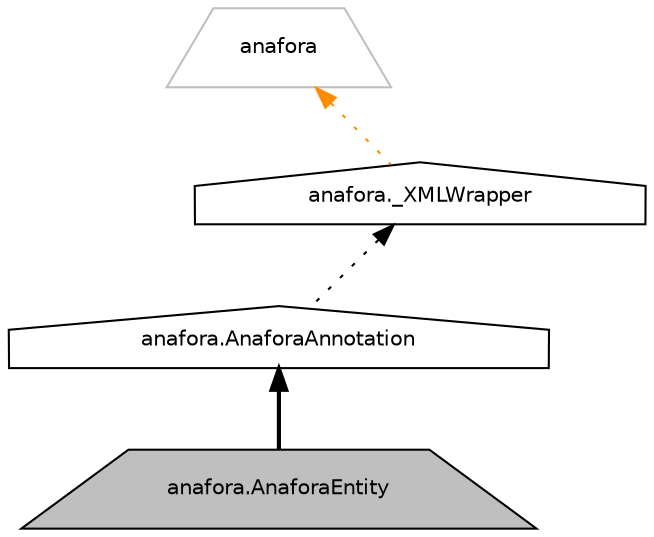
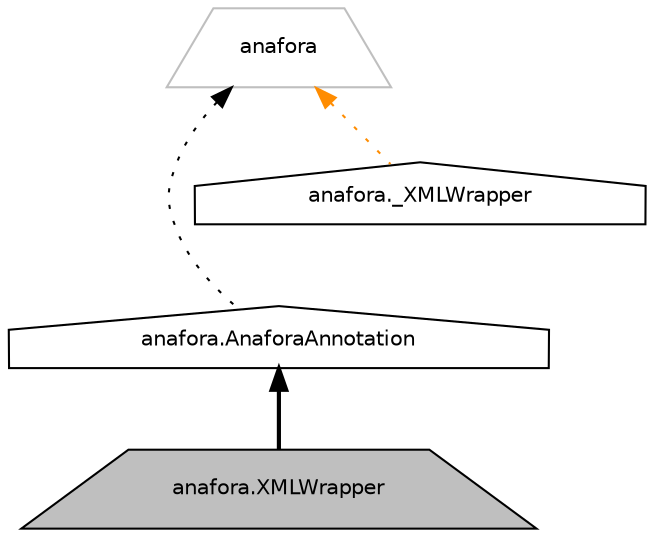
(344, 274) -> (170, 210)
(279, 489) -> (279, 489)
